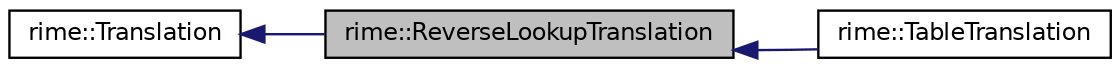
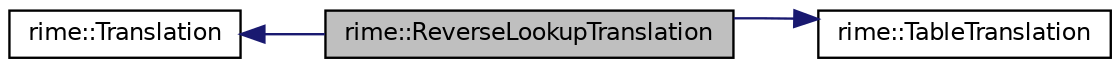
(788, 50) -> (764, 18)
